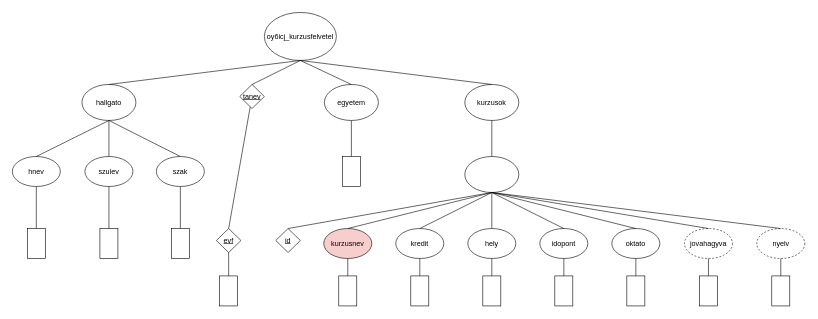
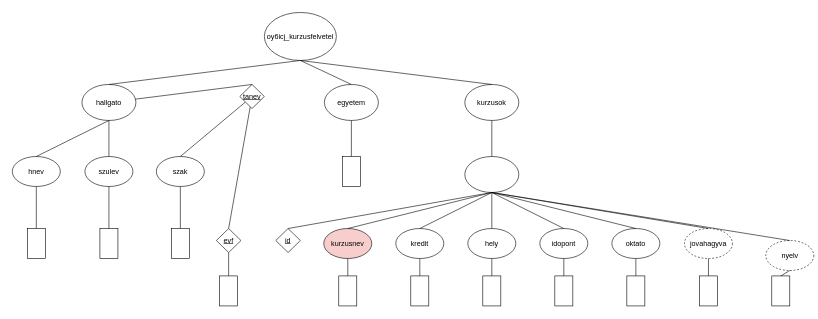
(275, 73) -> (194, 92)
(145, 139) -> (213, 129)
(781, 243) -> (790, 255)
